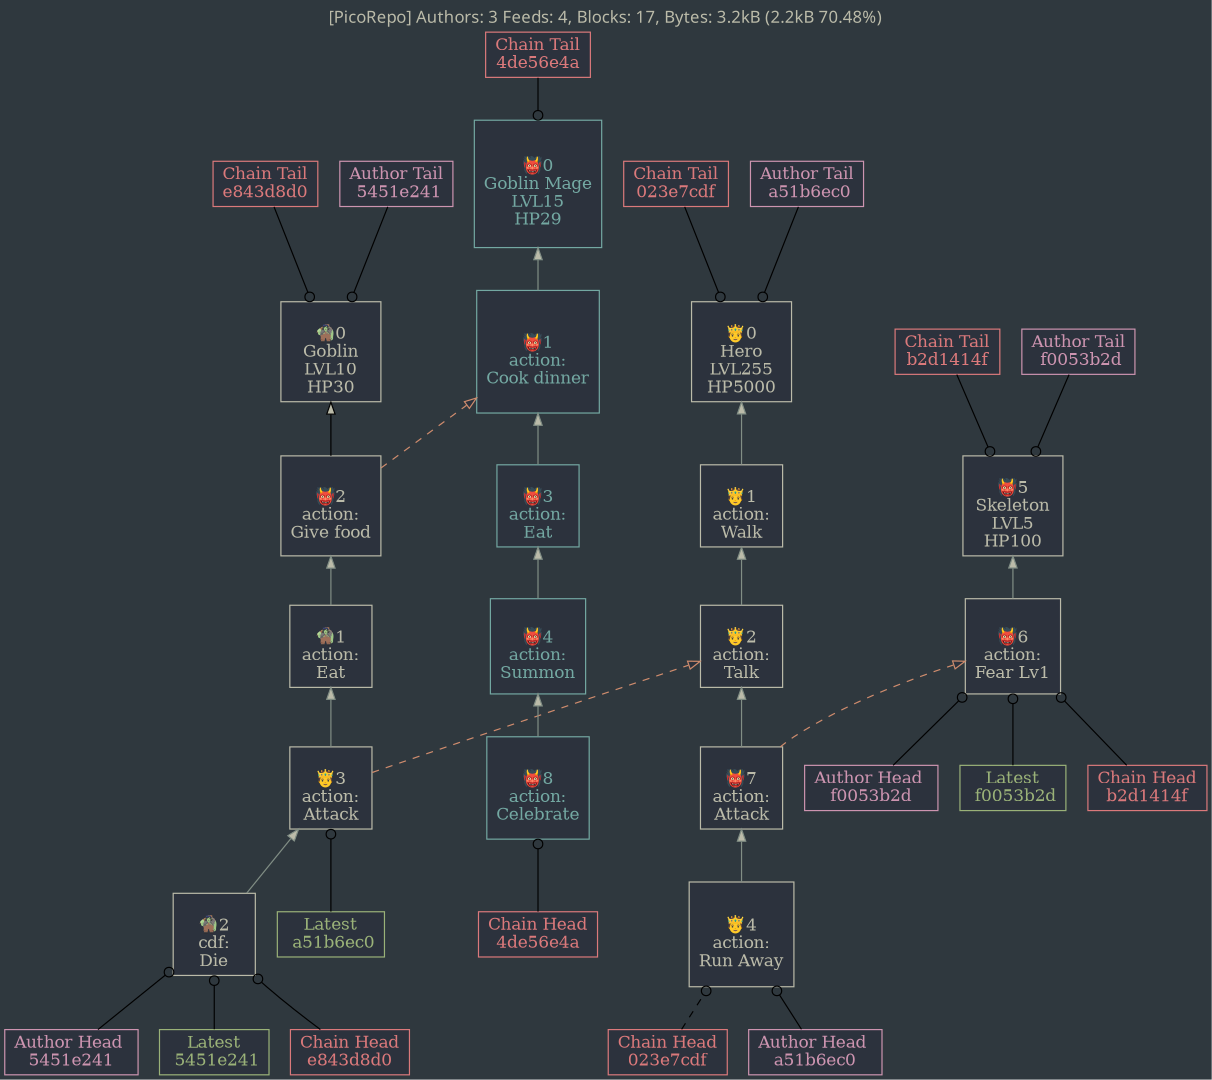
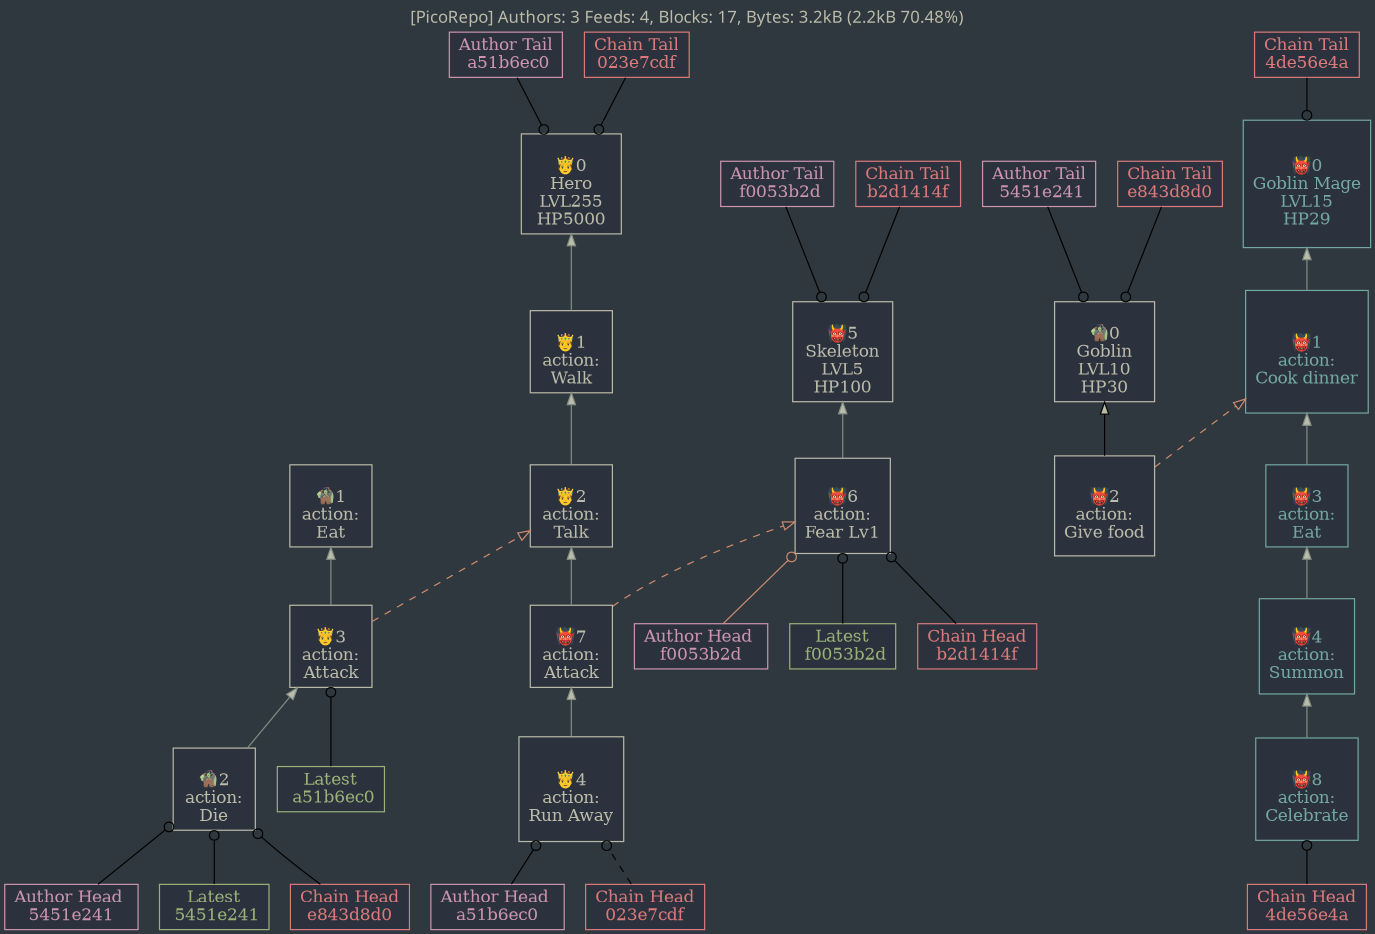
(331, 587) -> none
(926, 733) -> (756, 592)
(214, 934) -> (214, 789)
